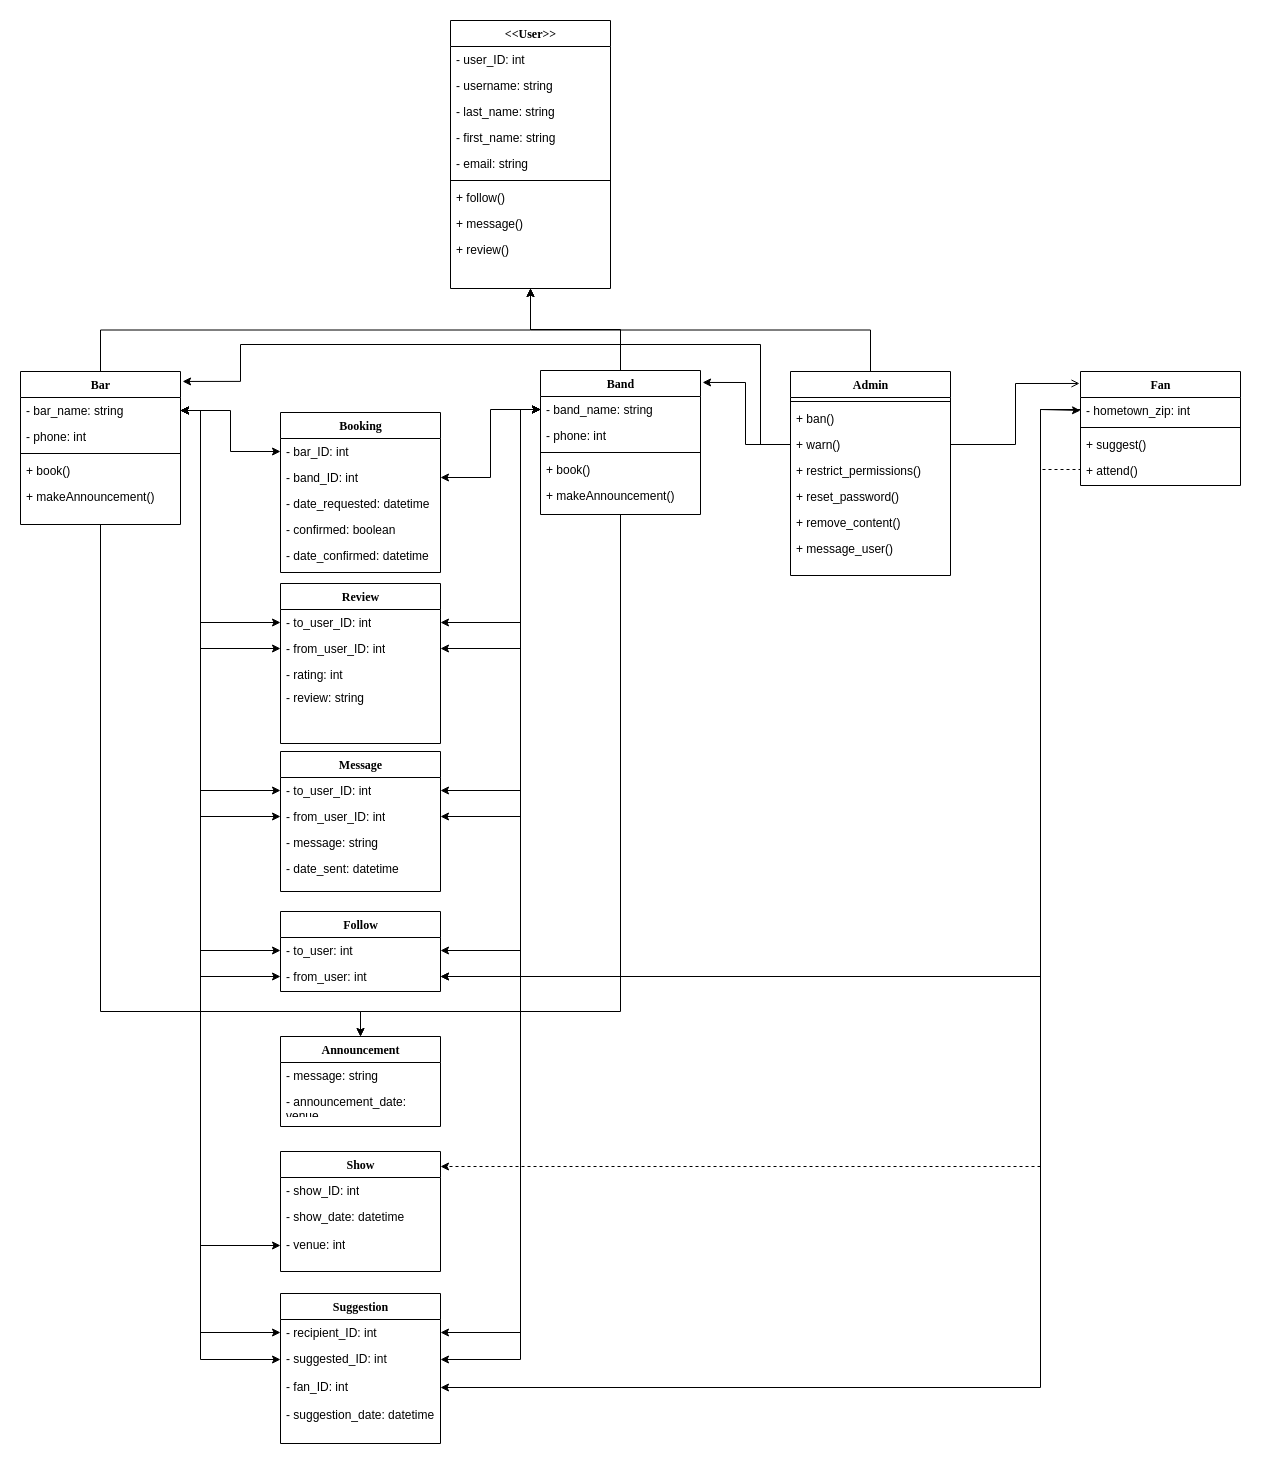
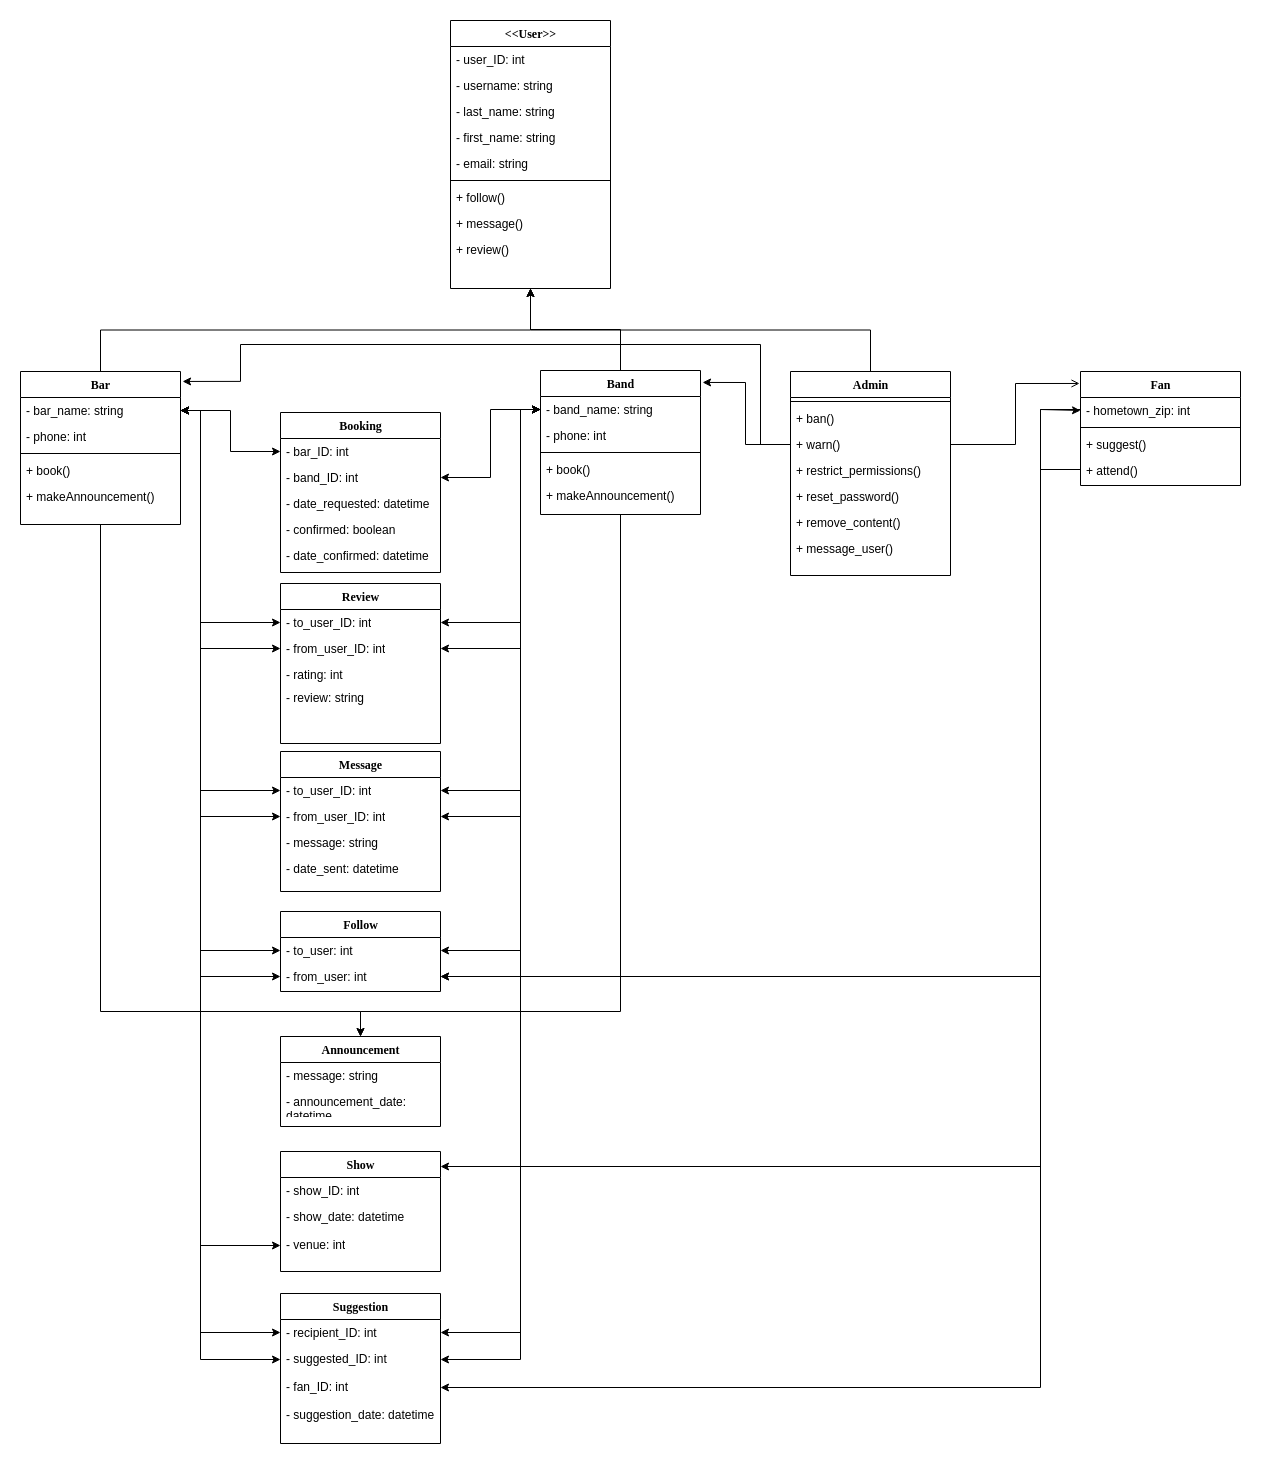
(362, 1110) -> (362, 1110)
(743, 1167) -> (743, 1167)
